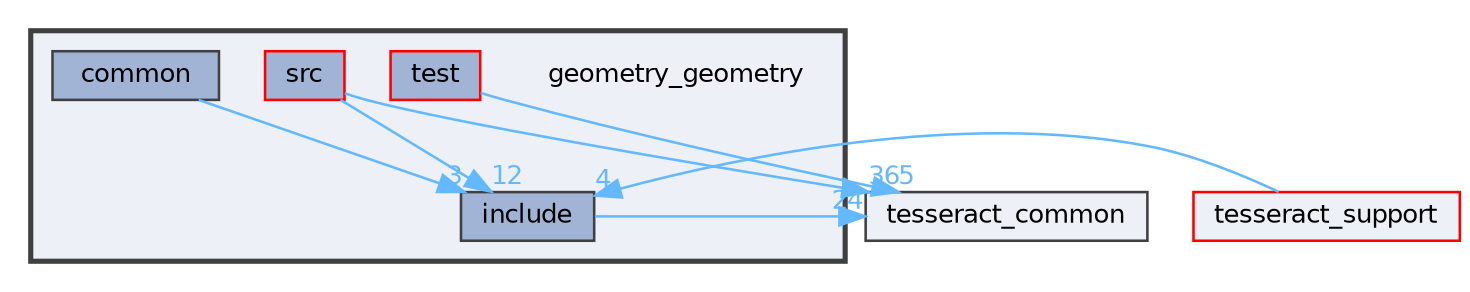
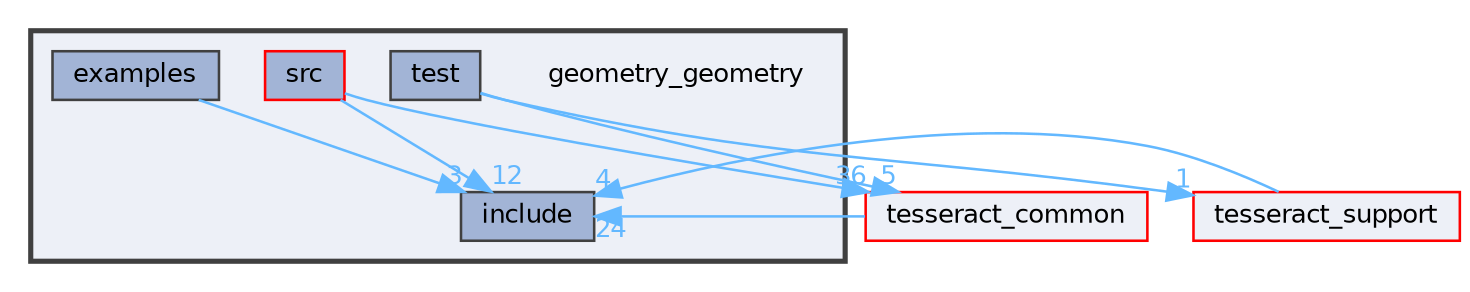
(136, 76) -> (136, 76)
(435, 76) -> (435, 76)
none -> (874, 159)
(717, 216) -> (743, 216)
(1007, 216) -> (1007, 216)
